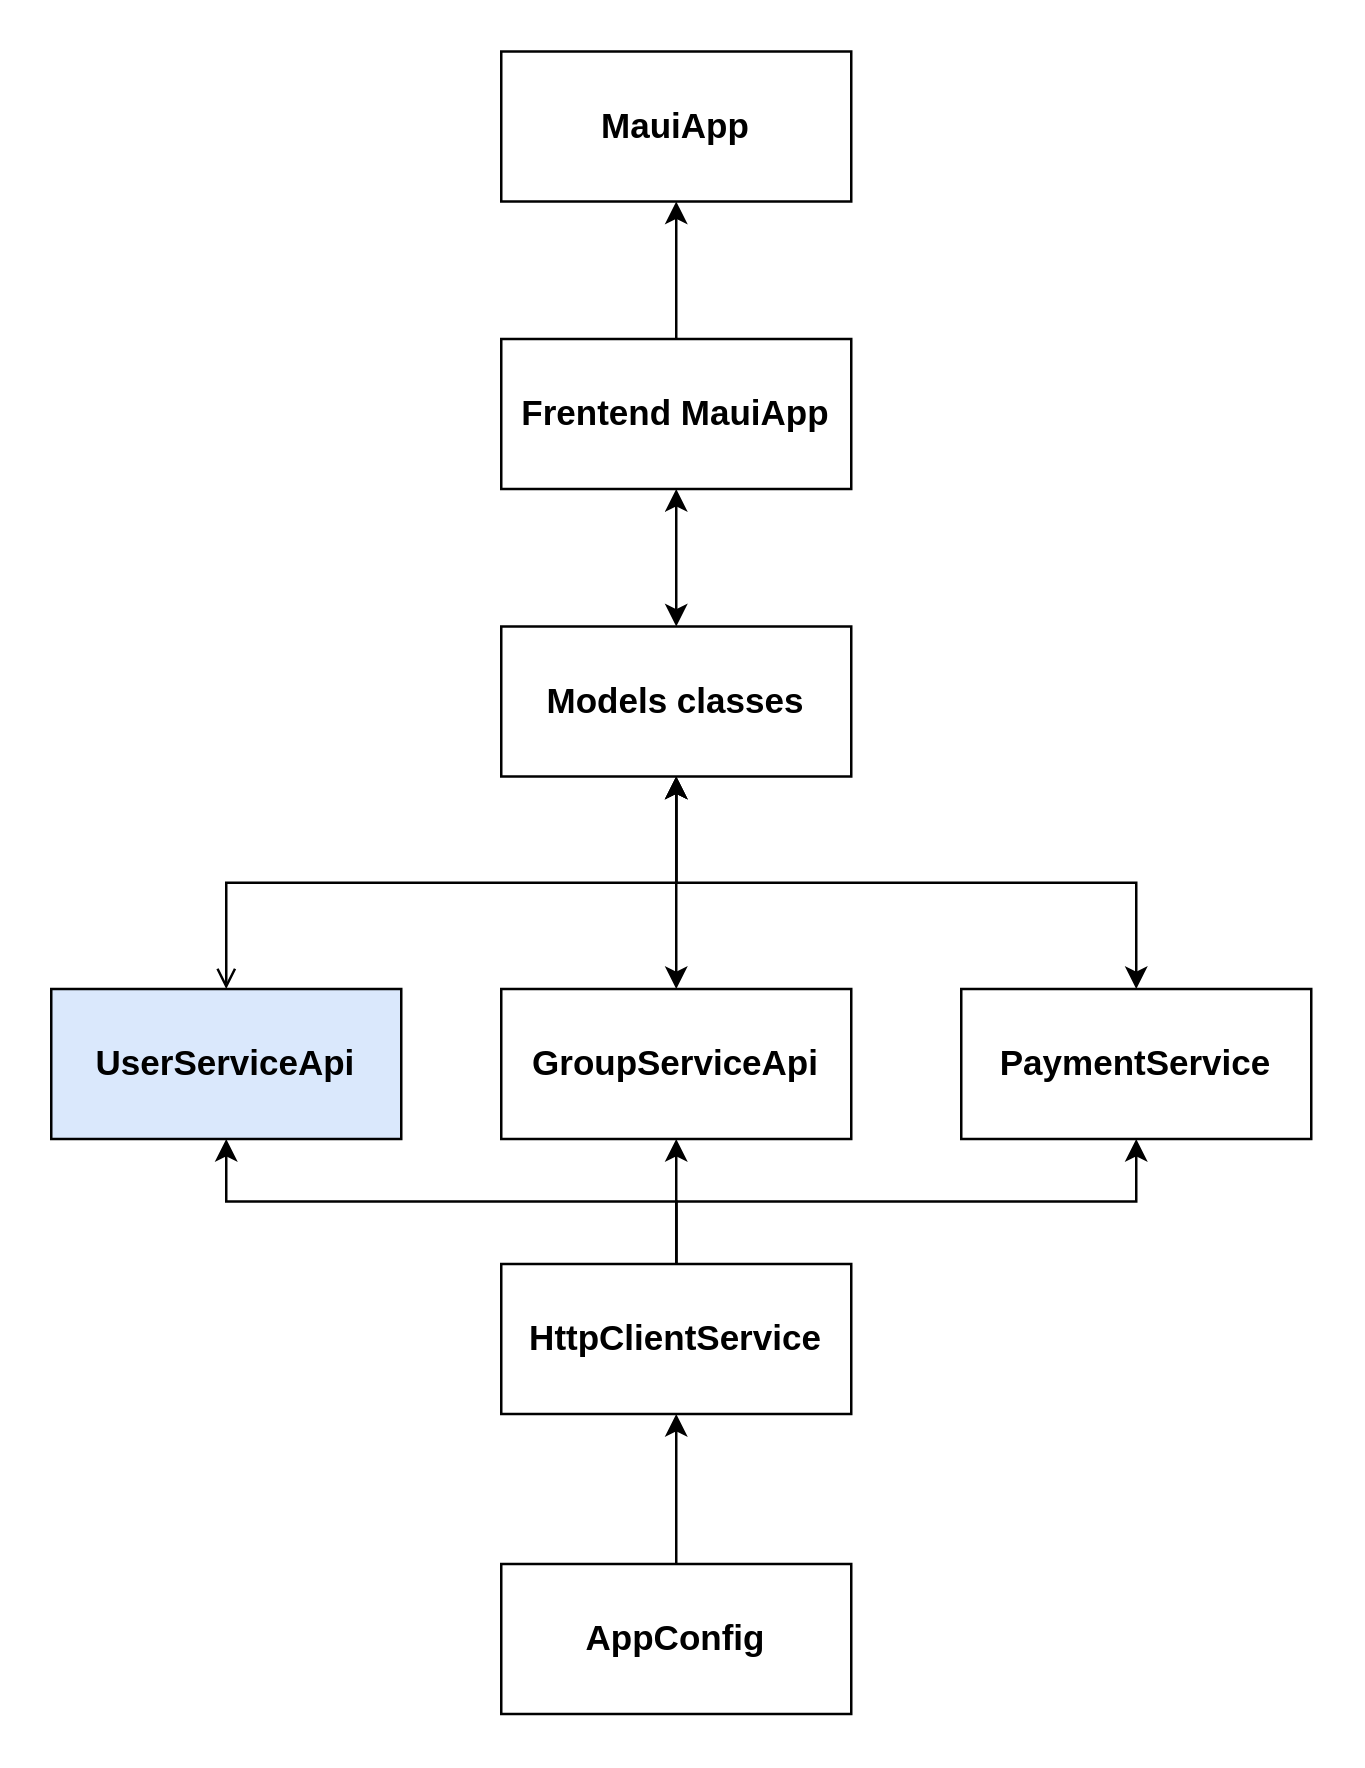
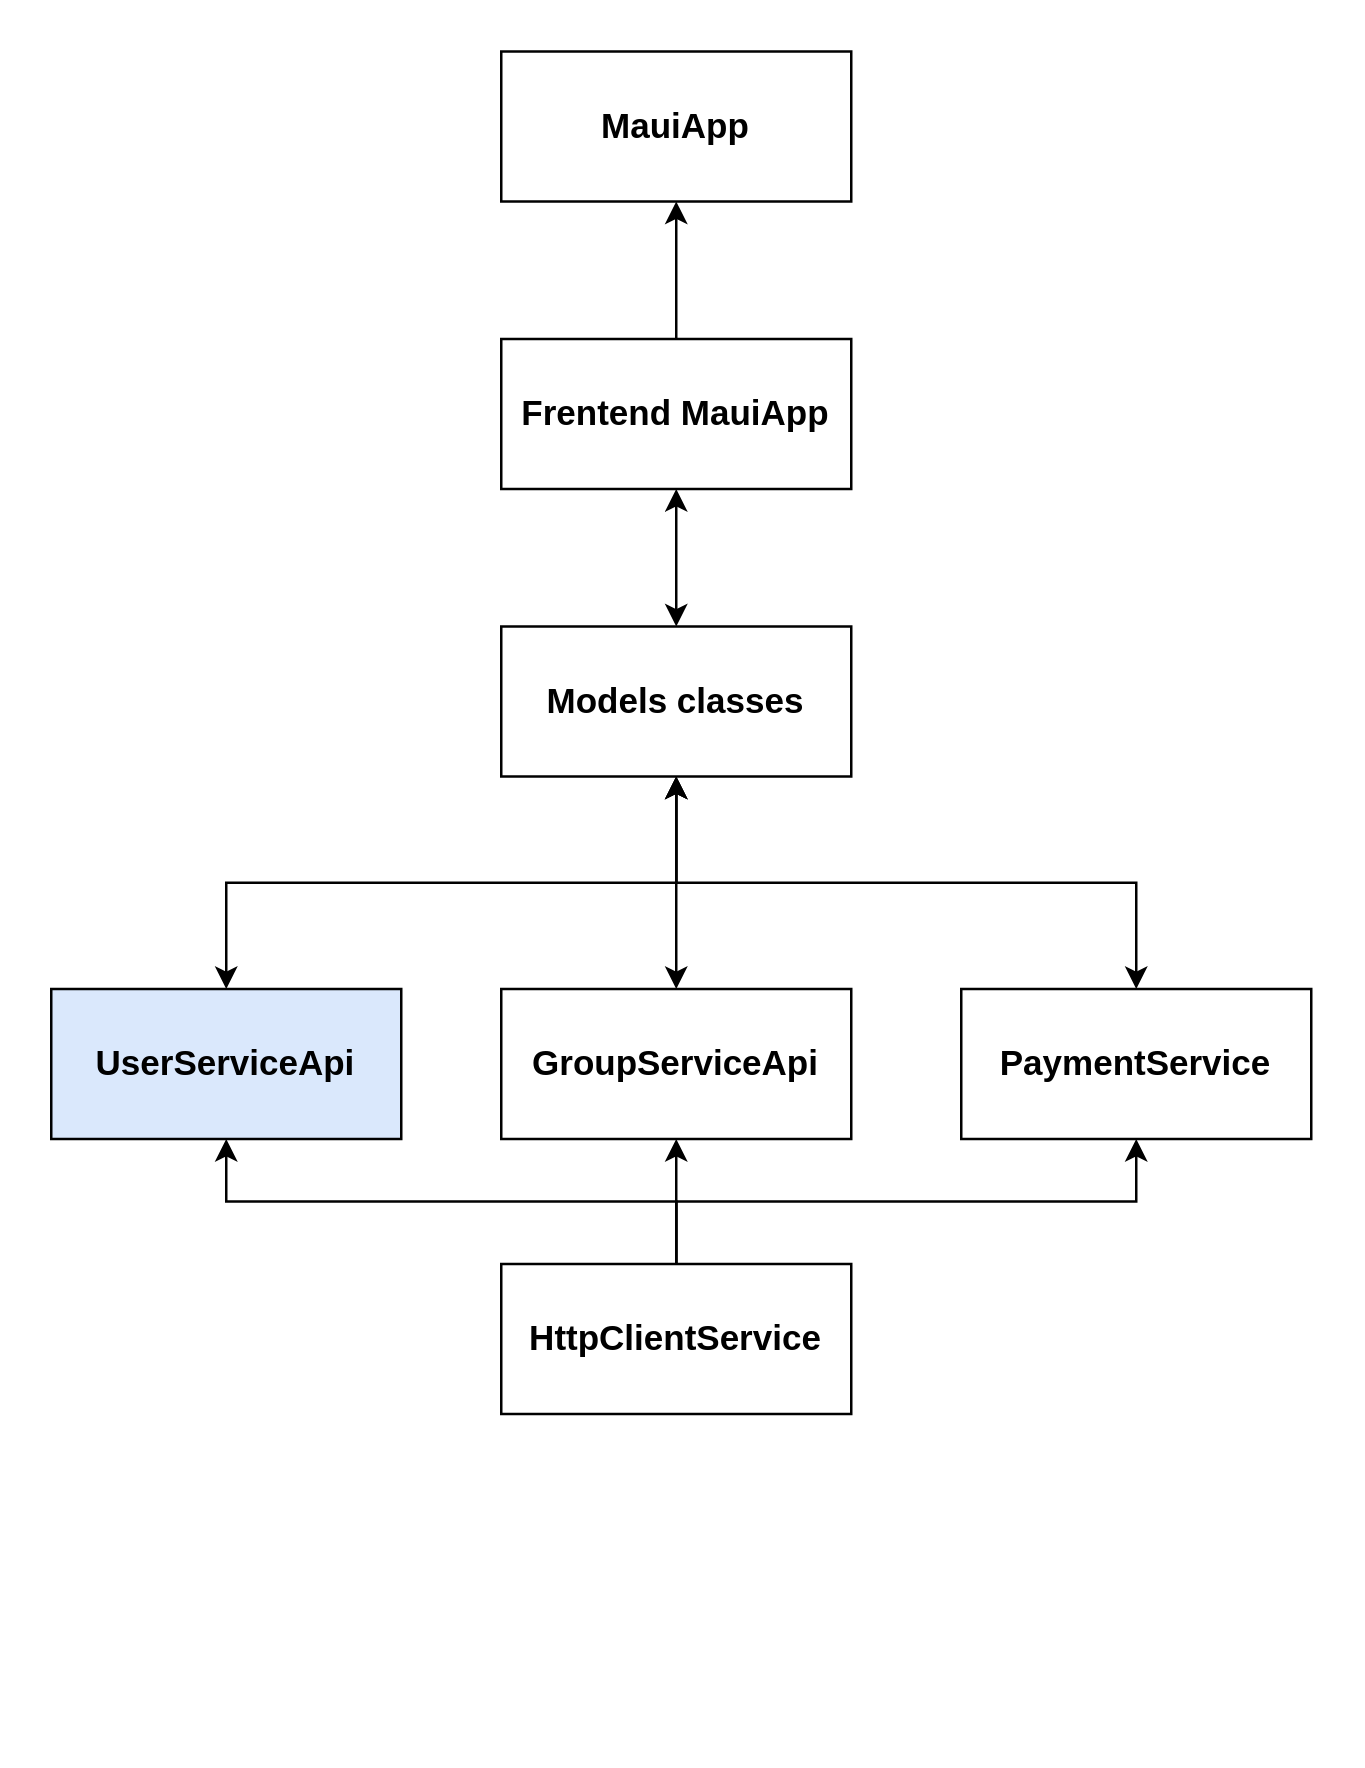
(226, 975) -> (226, 971)
(676, 1497) -> none
(676, 1639) -> none
